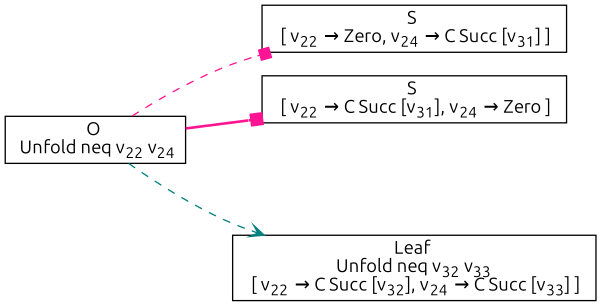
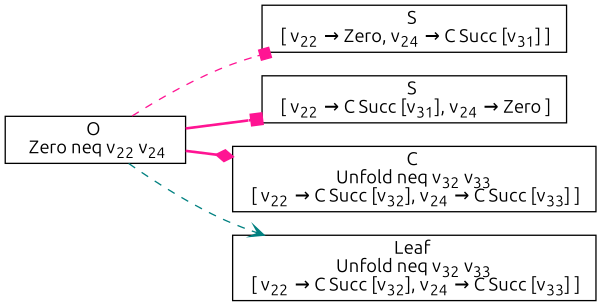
(71, 148) -> (71, 148)
none -> (414, 179)
